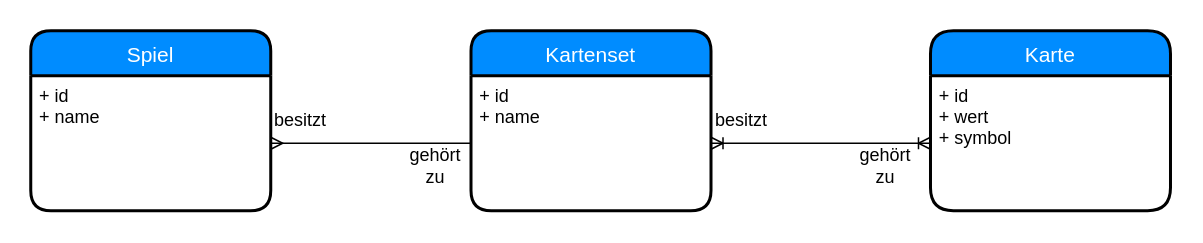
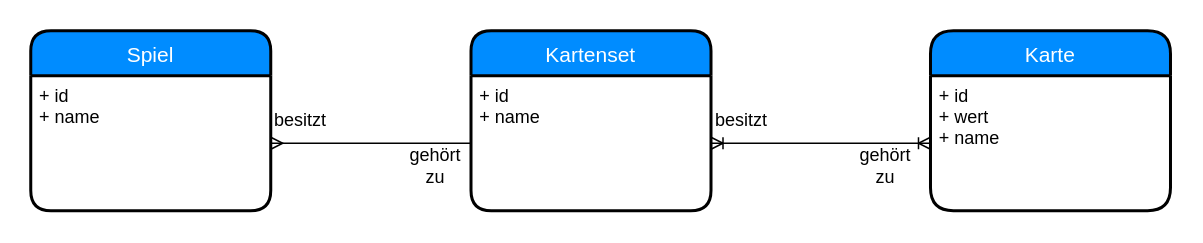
(954, 96) -> (954, 96)
